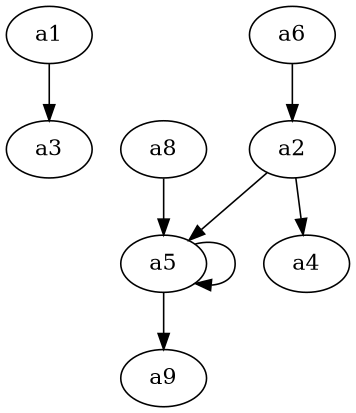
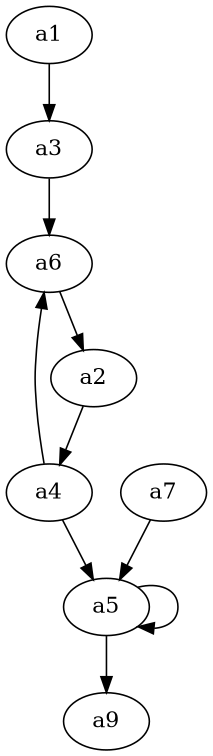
(164, 149) -> (164, 493)
none -> (49, 199)
(234, 201) -> (74, 543)
none -> (35, 386)
